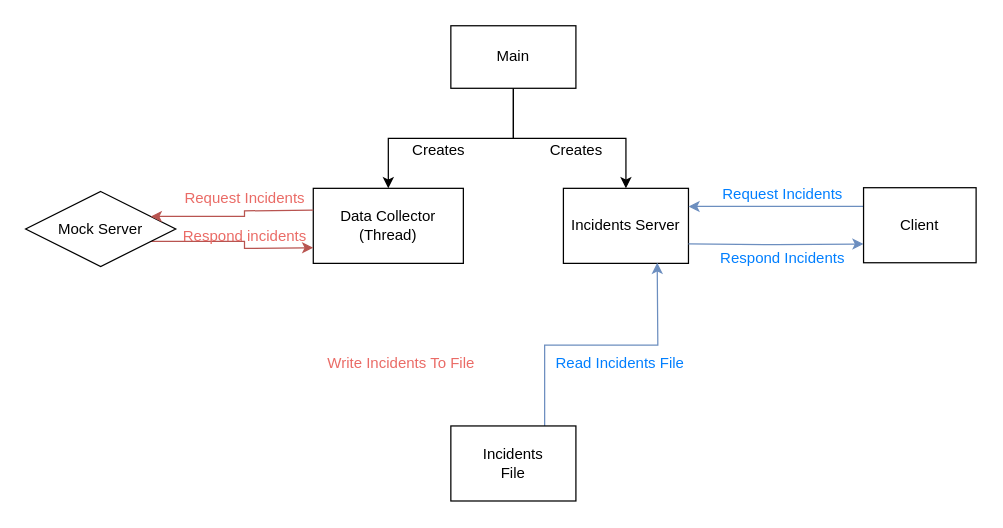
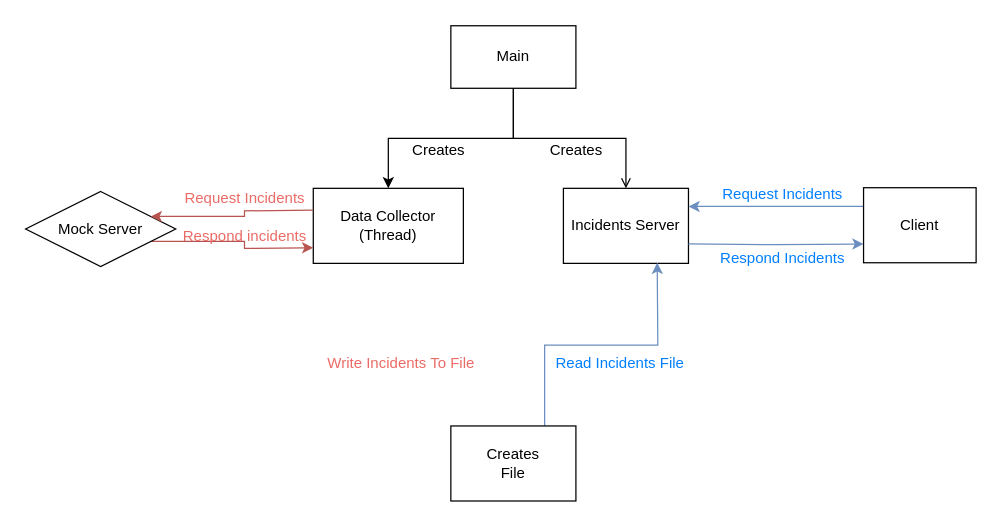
(626, 178) -> (626, 180)
(513, 463) -> (513, 463)
